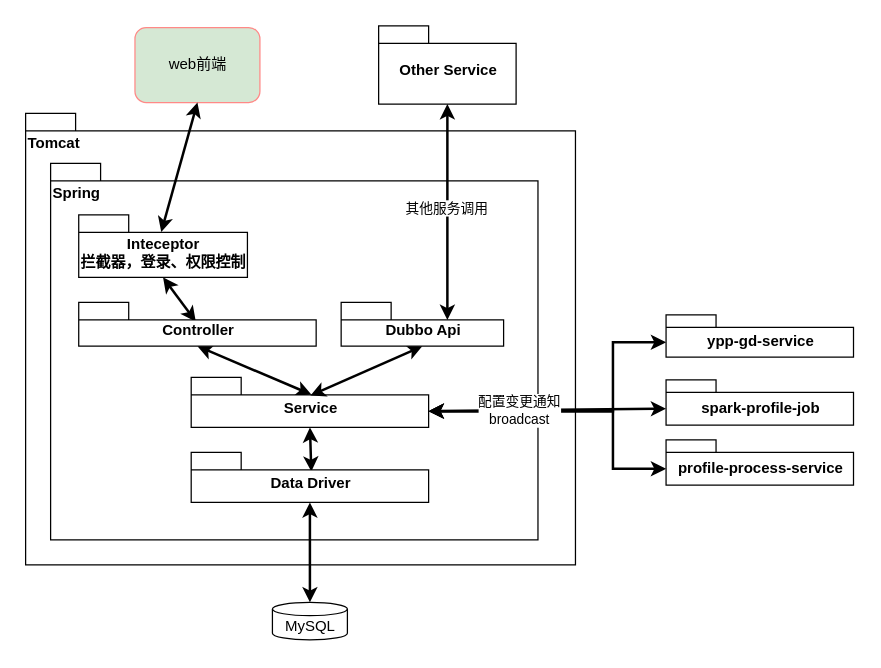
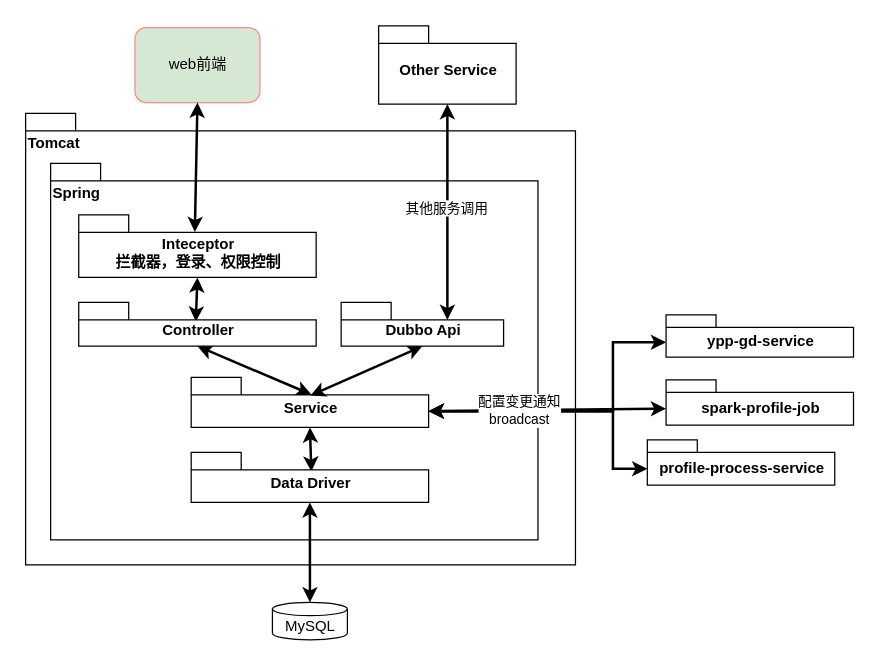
(163, 246) -> (198, 246)
(760, 462) -> (741, 462)
